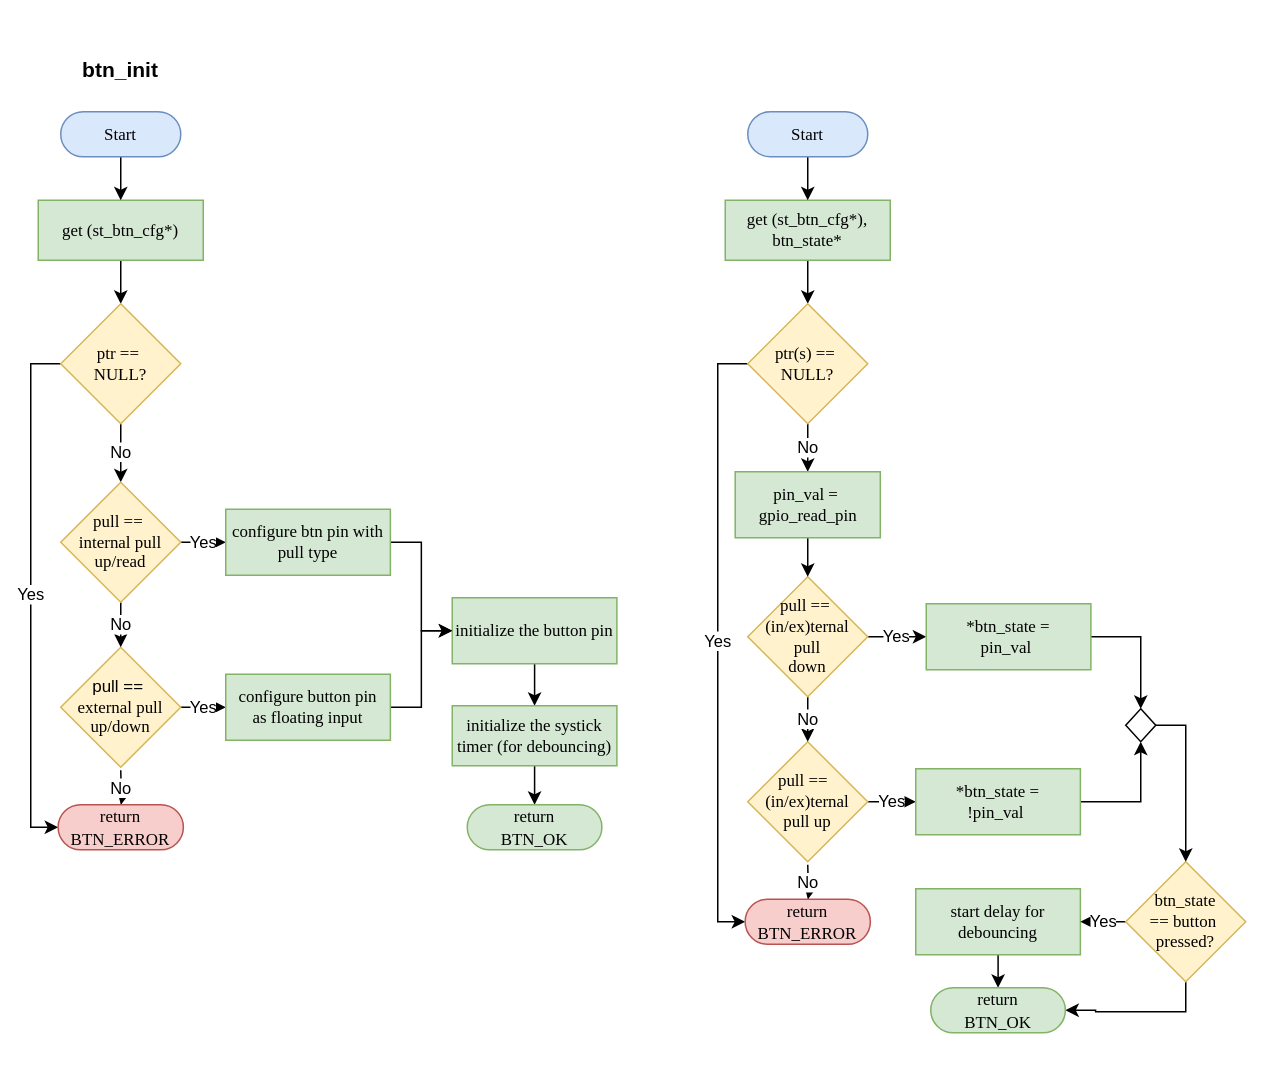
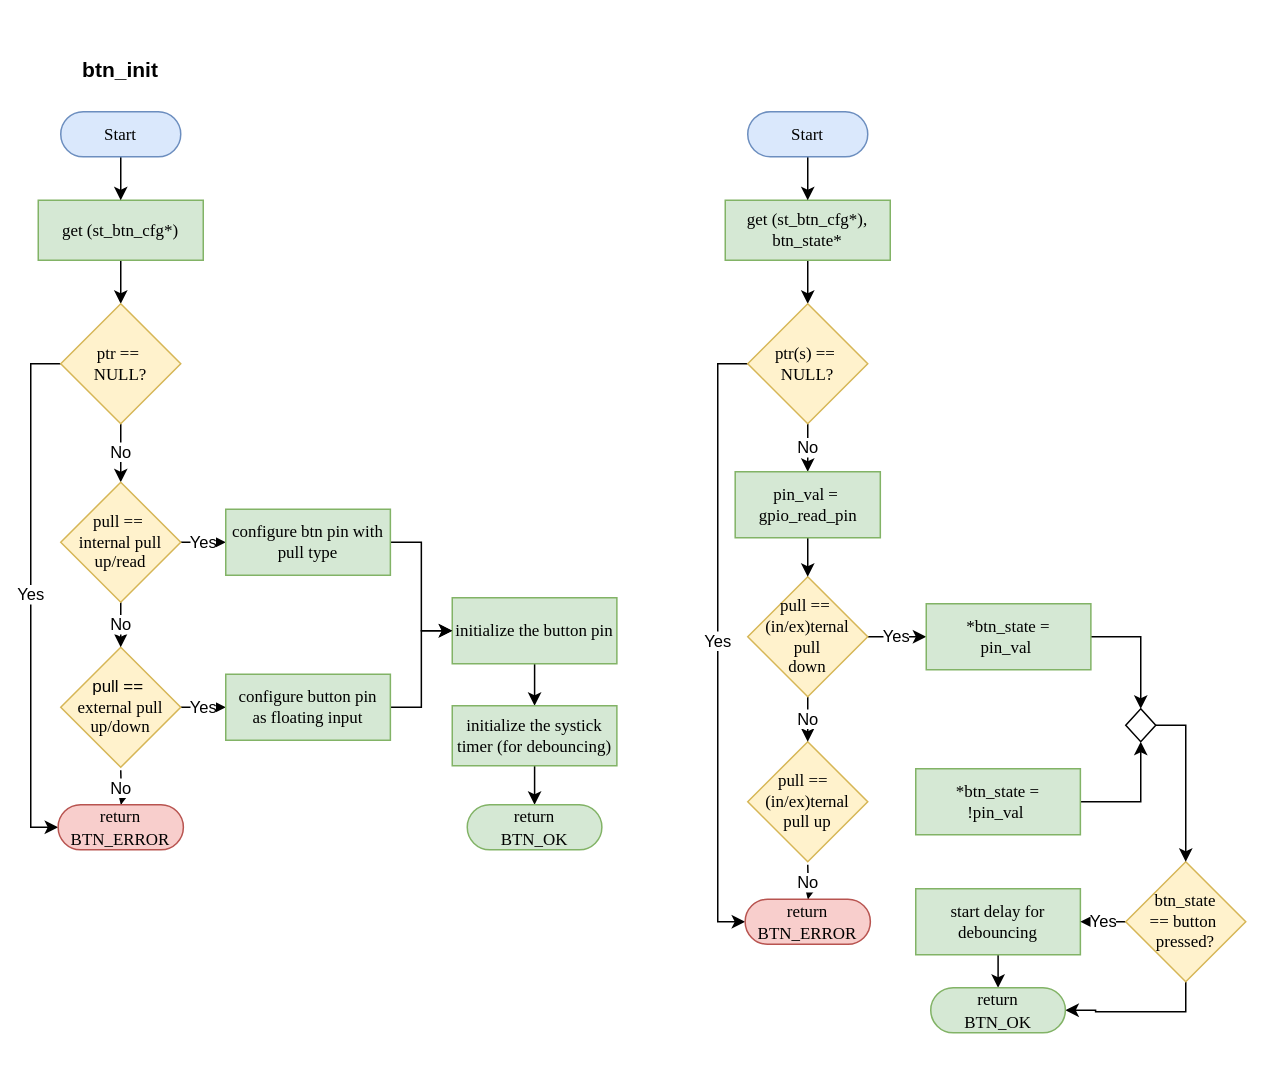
(897, 802) -> none
